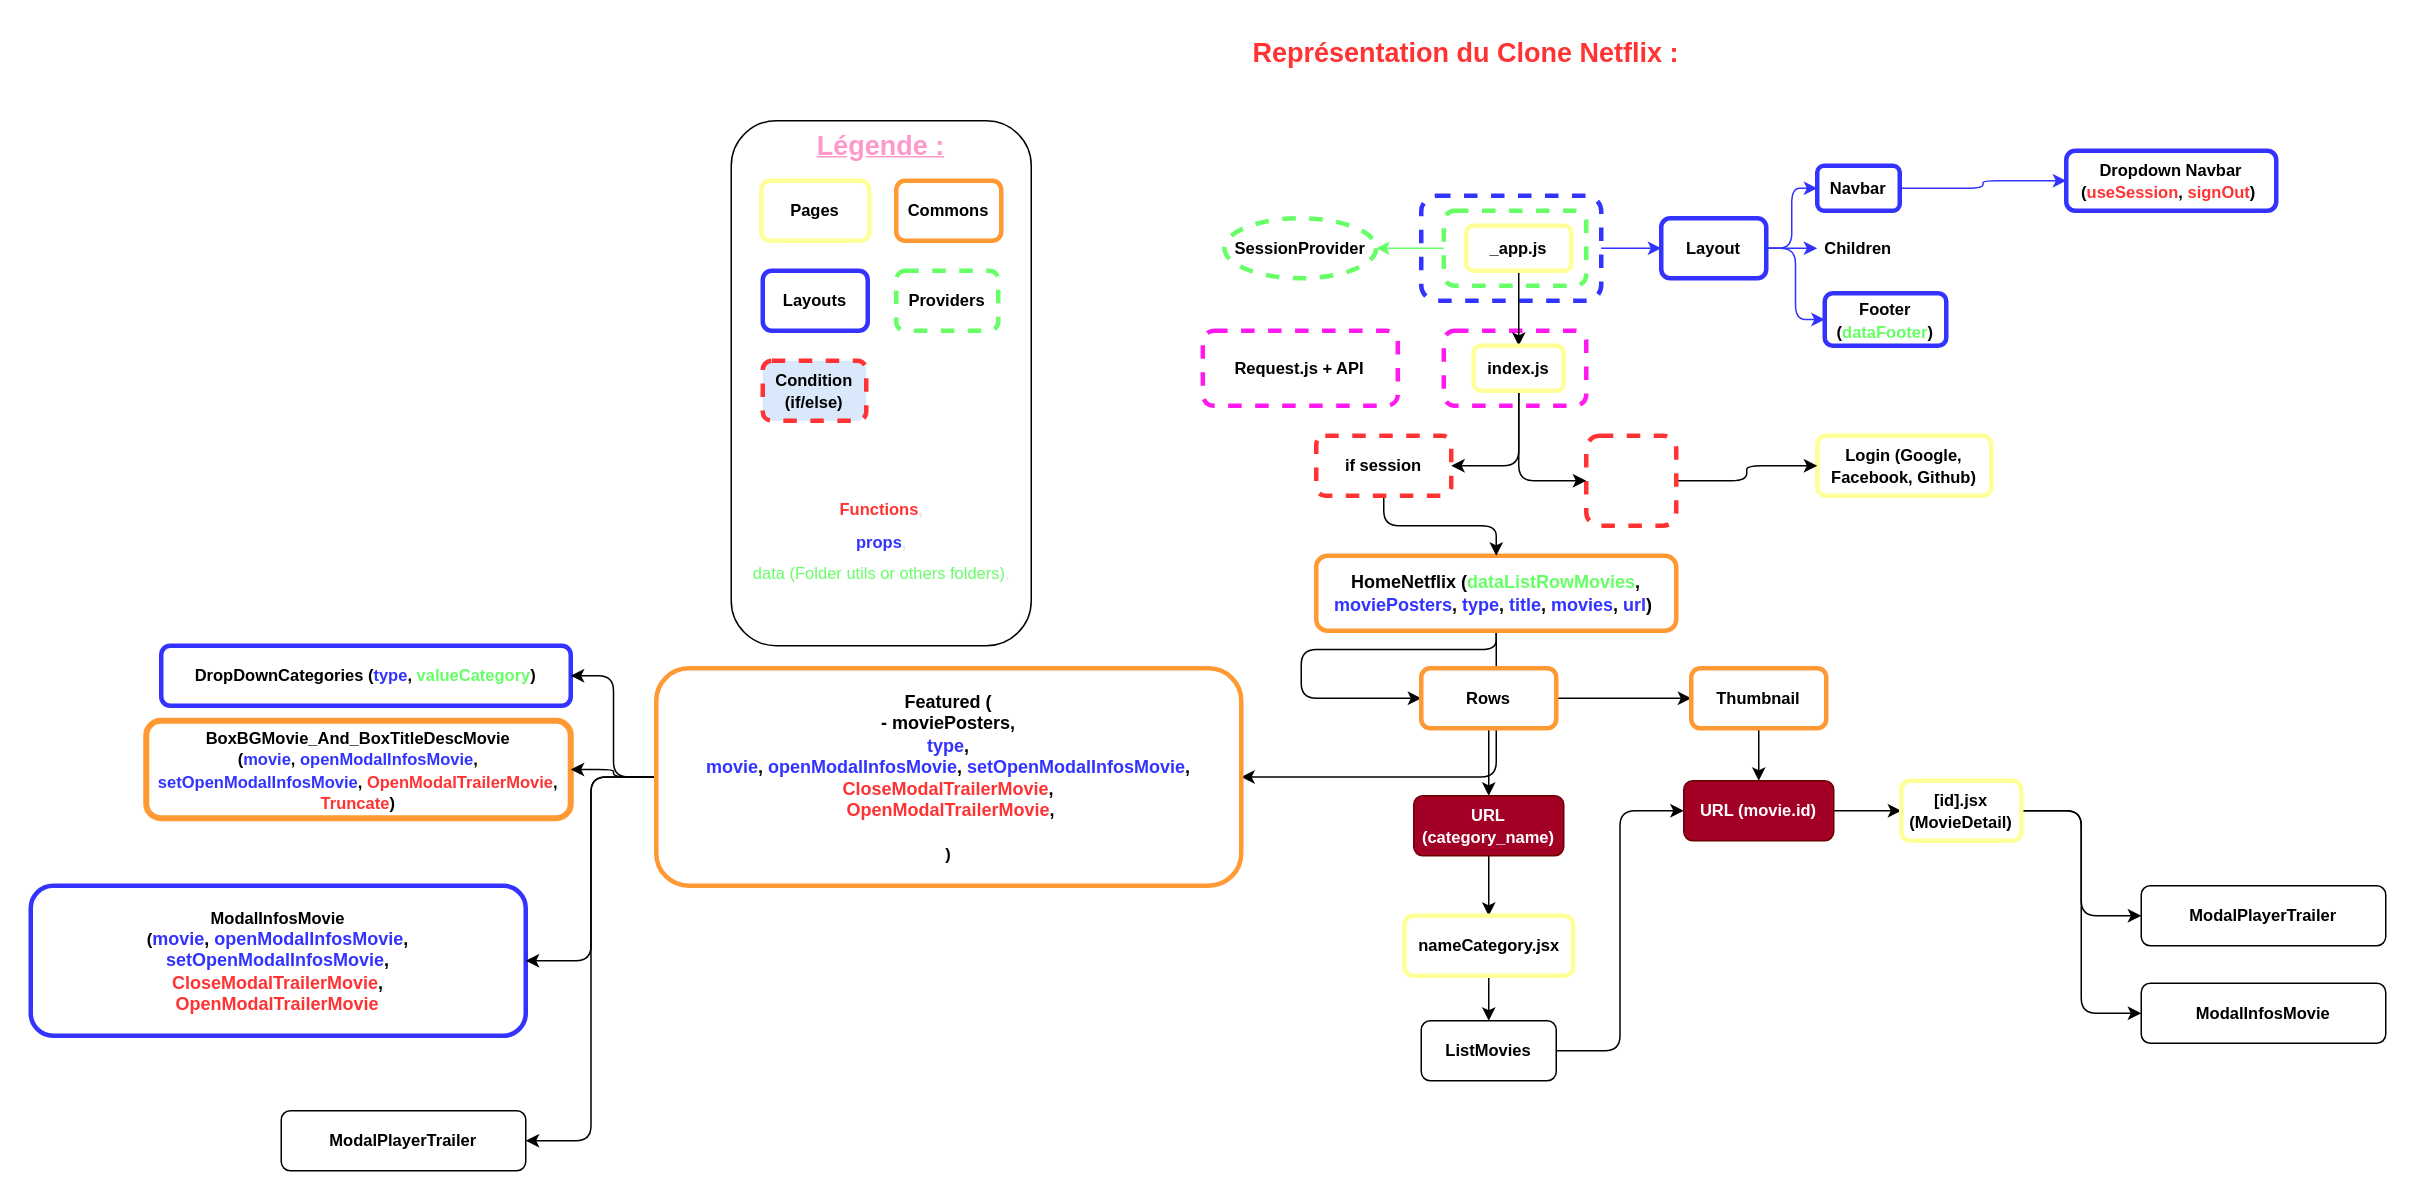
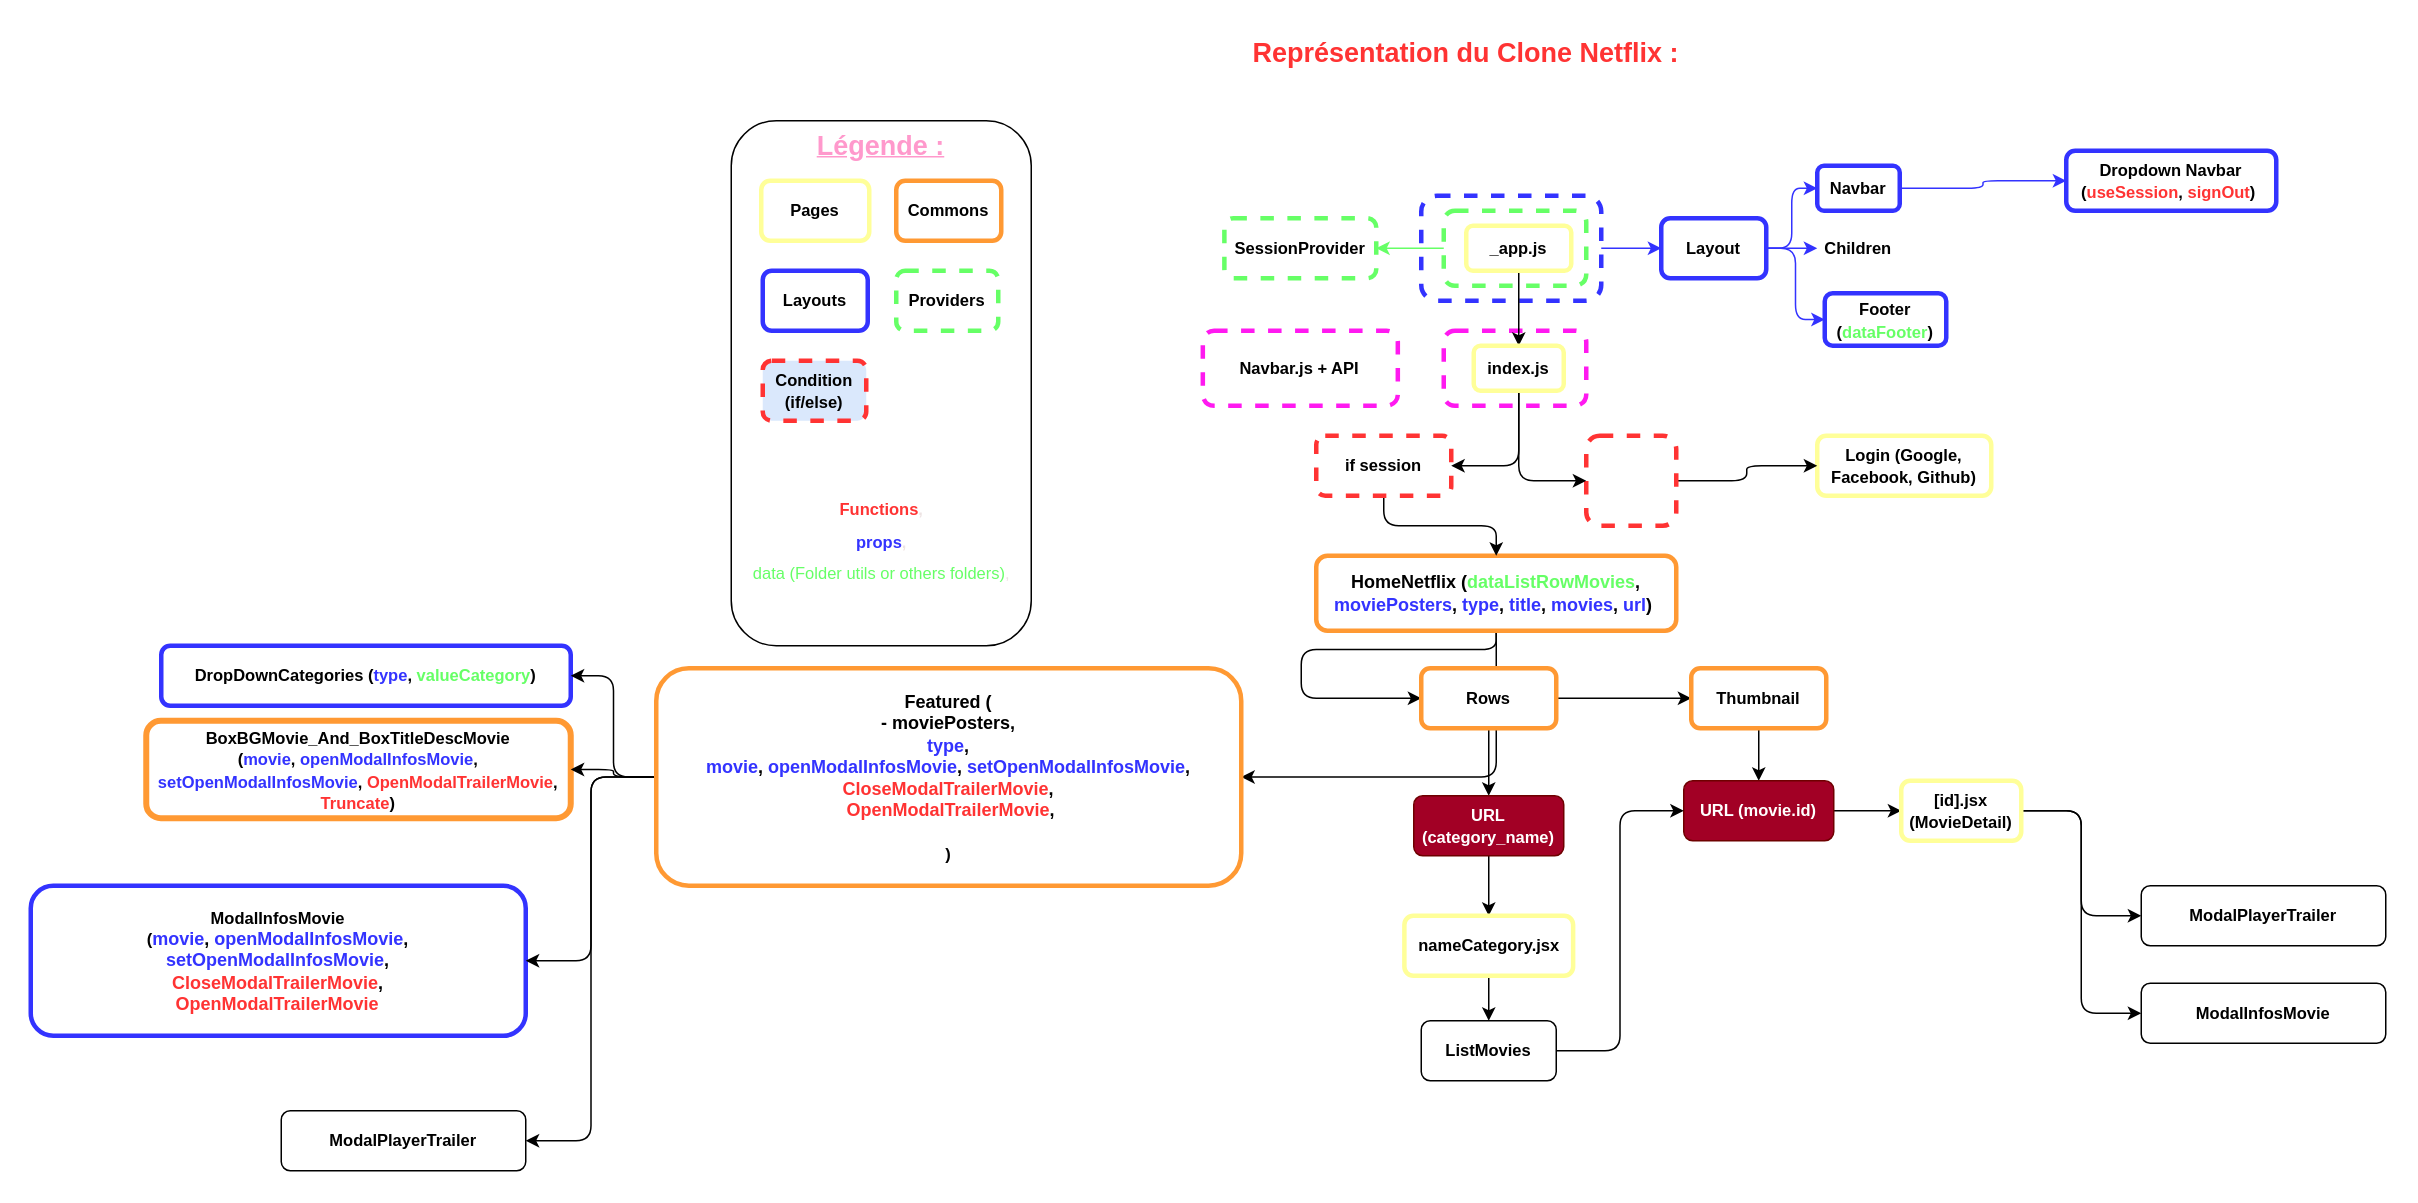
(1300, 248) -> (1300, 248)
(1300, 368) -> (1300, 368)
